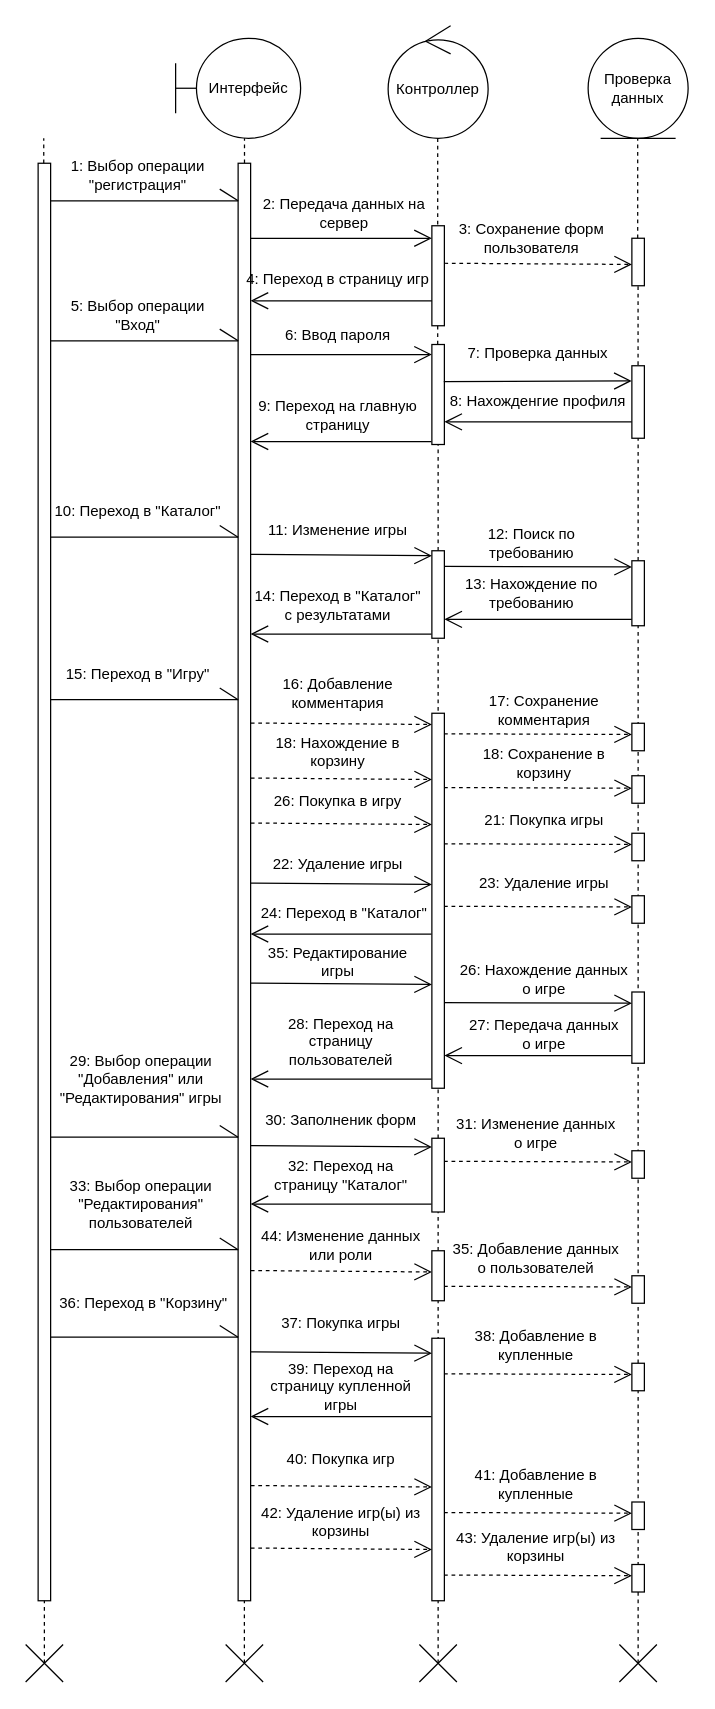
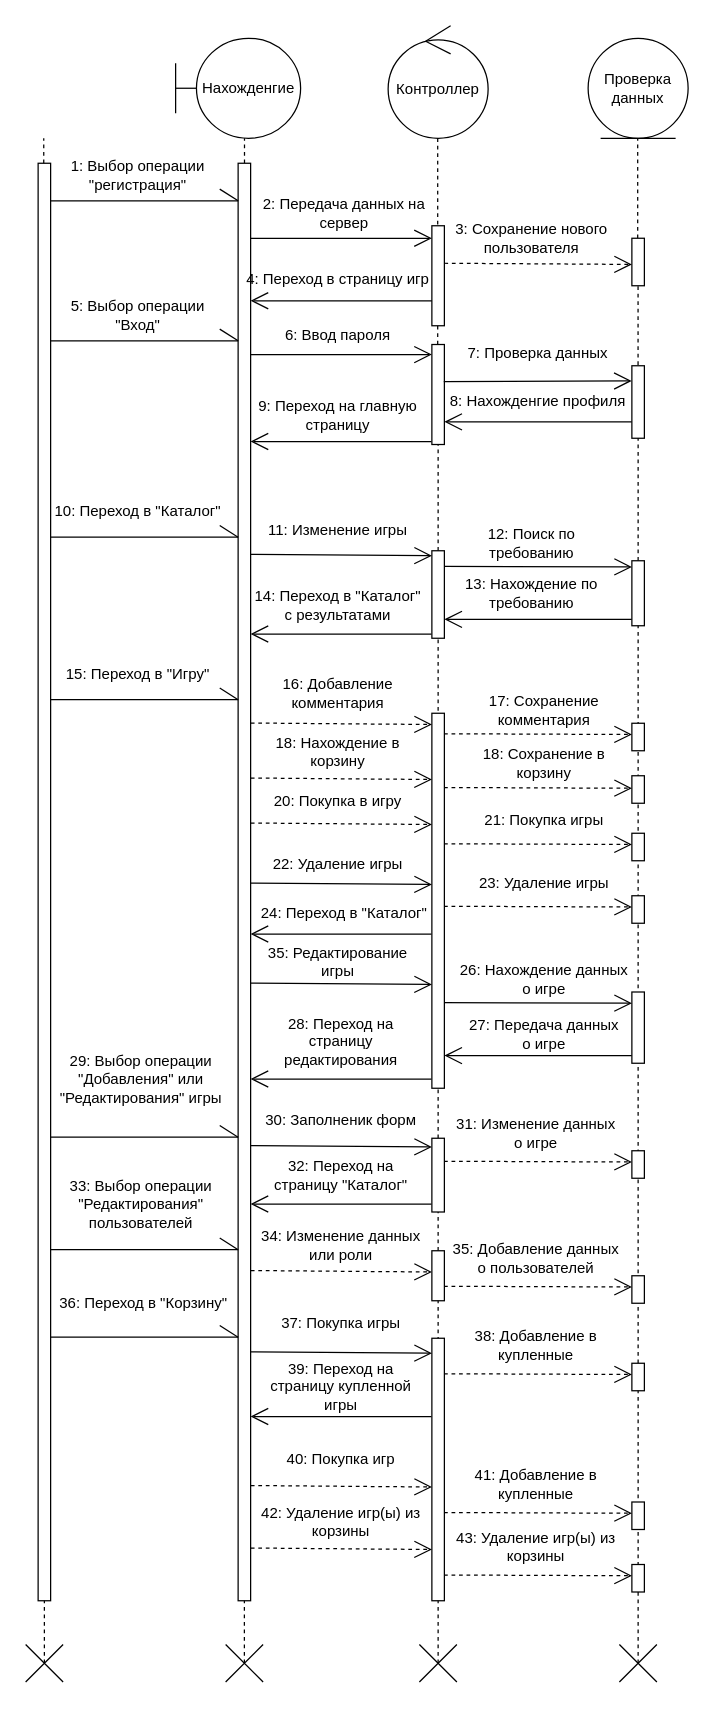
(249, 88) -> (249, 88)
(532, 238) -> (532, 238)
(338, 802) -> (338, 802)
(341, 1042) -> (341, 1042)
(341, 1246) -> (341, 1246)
